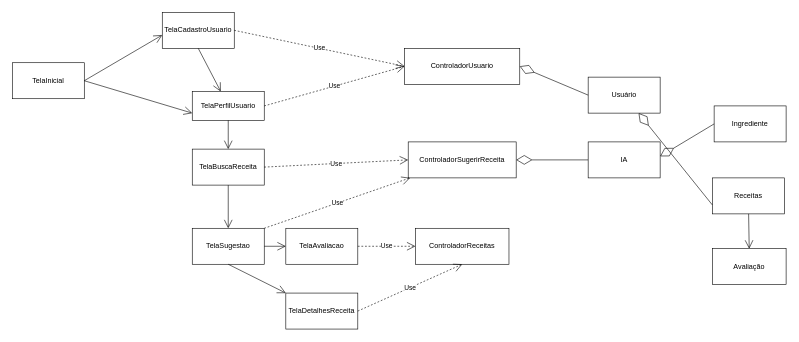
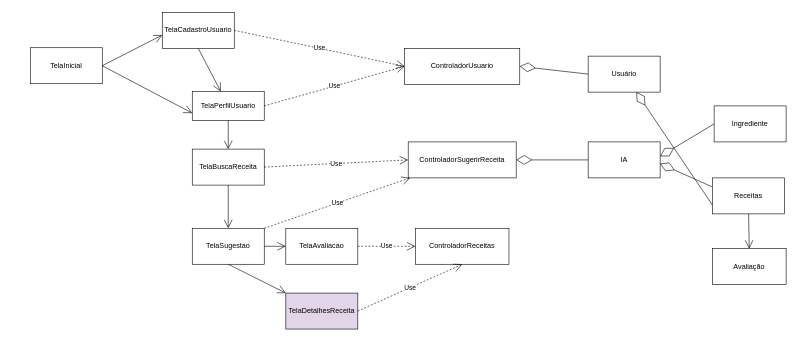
(48, 81) -> (66, 66)
(624, 95) -> (624, 74)
none -> (705, 184)
(322, 311) -> (322, 311)
